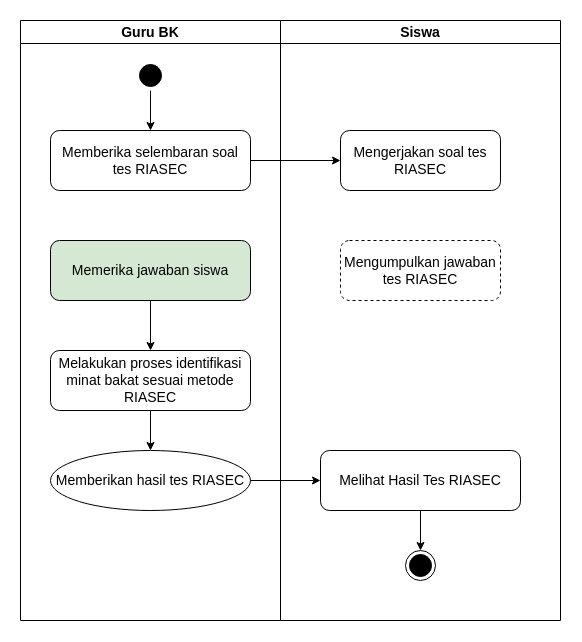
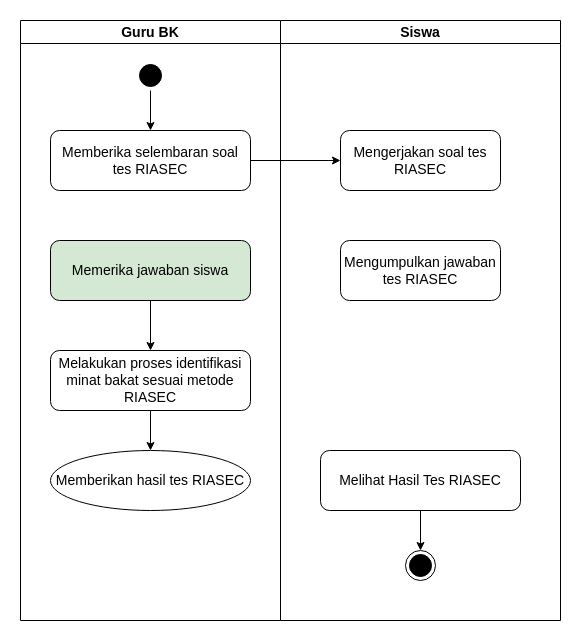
(421, 271) -> (421, 271)
(282, 481) -> none
